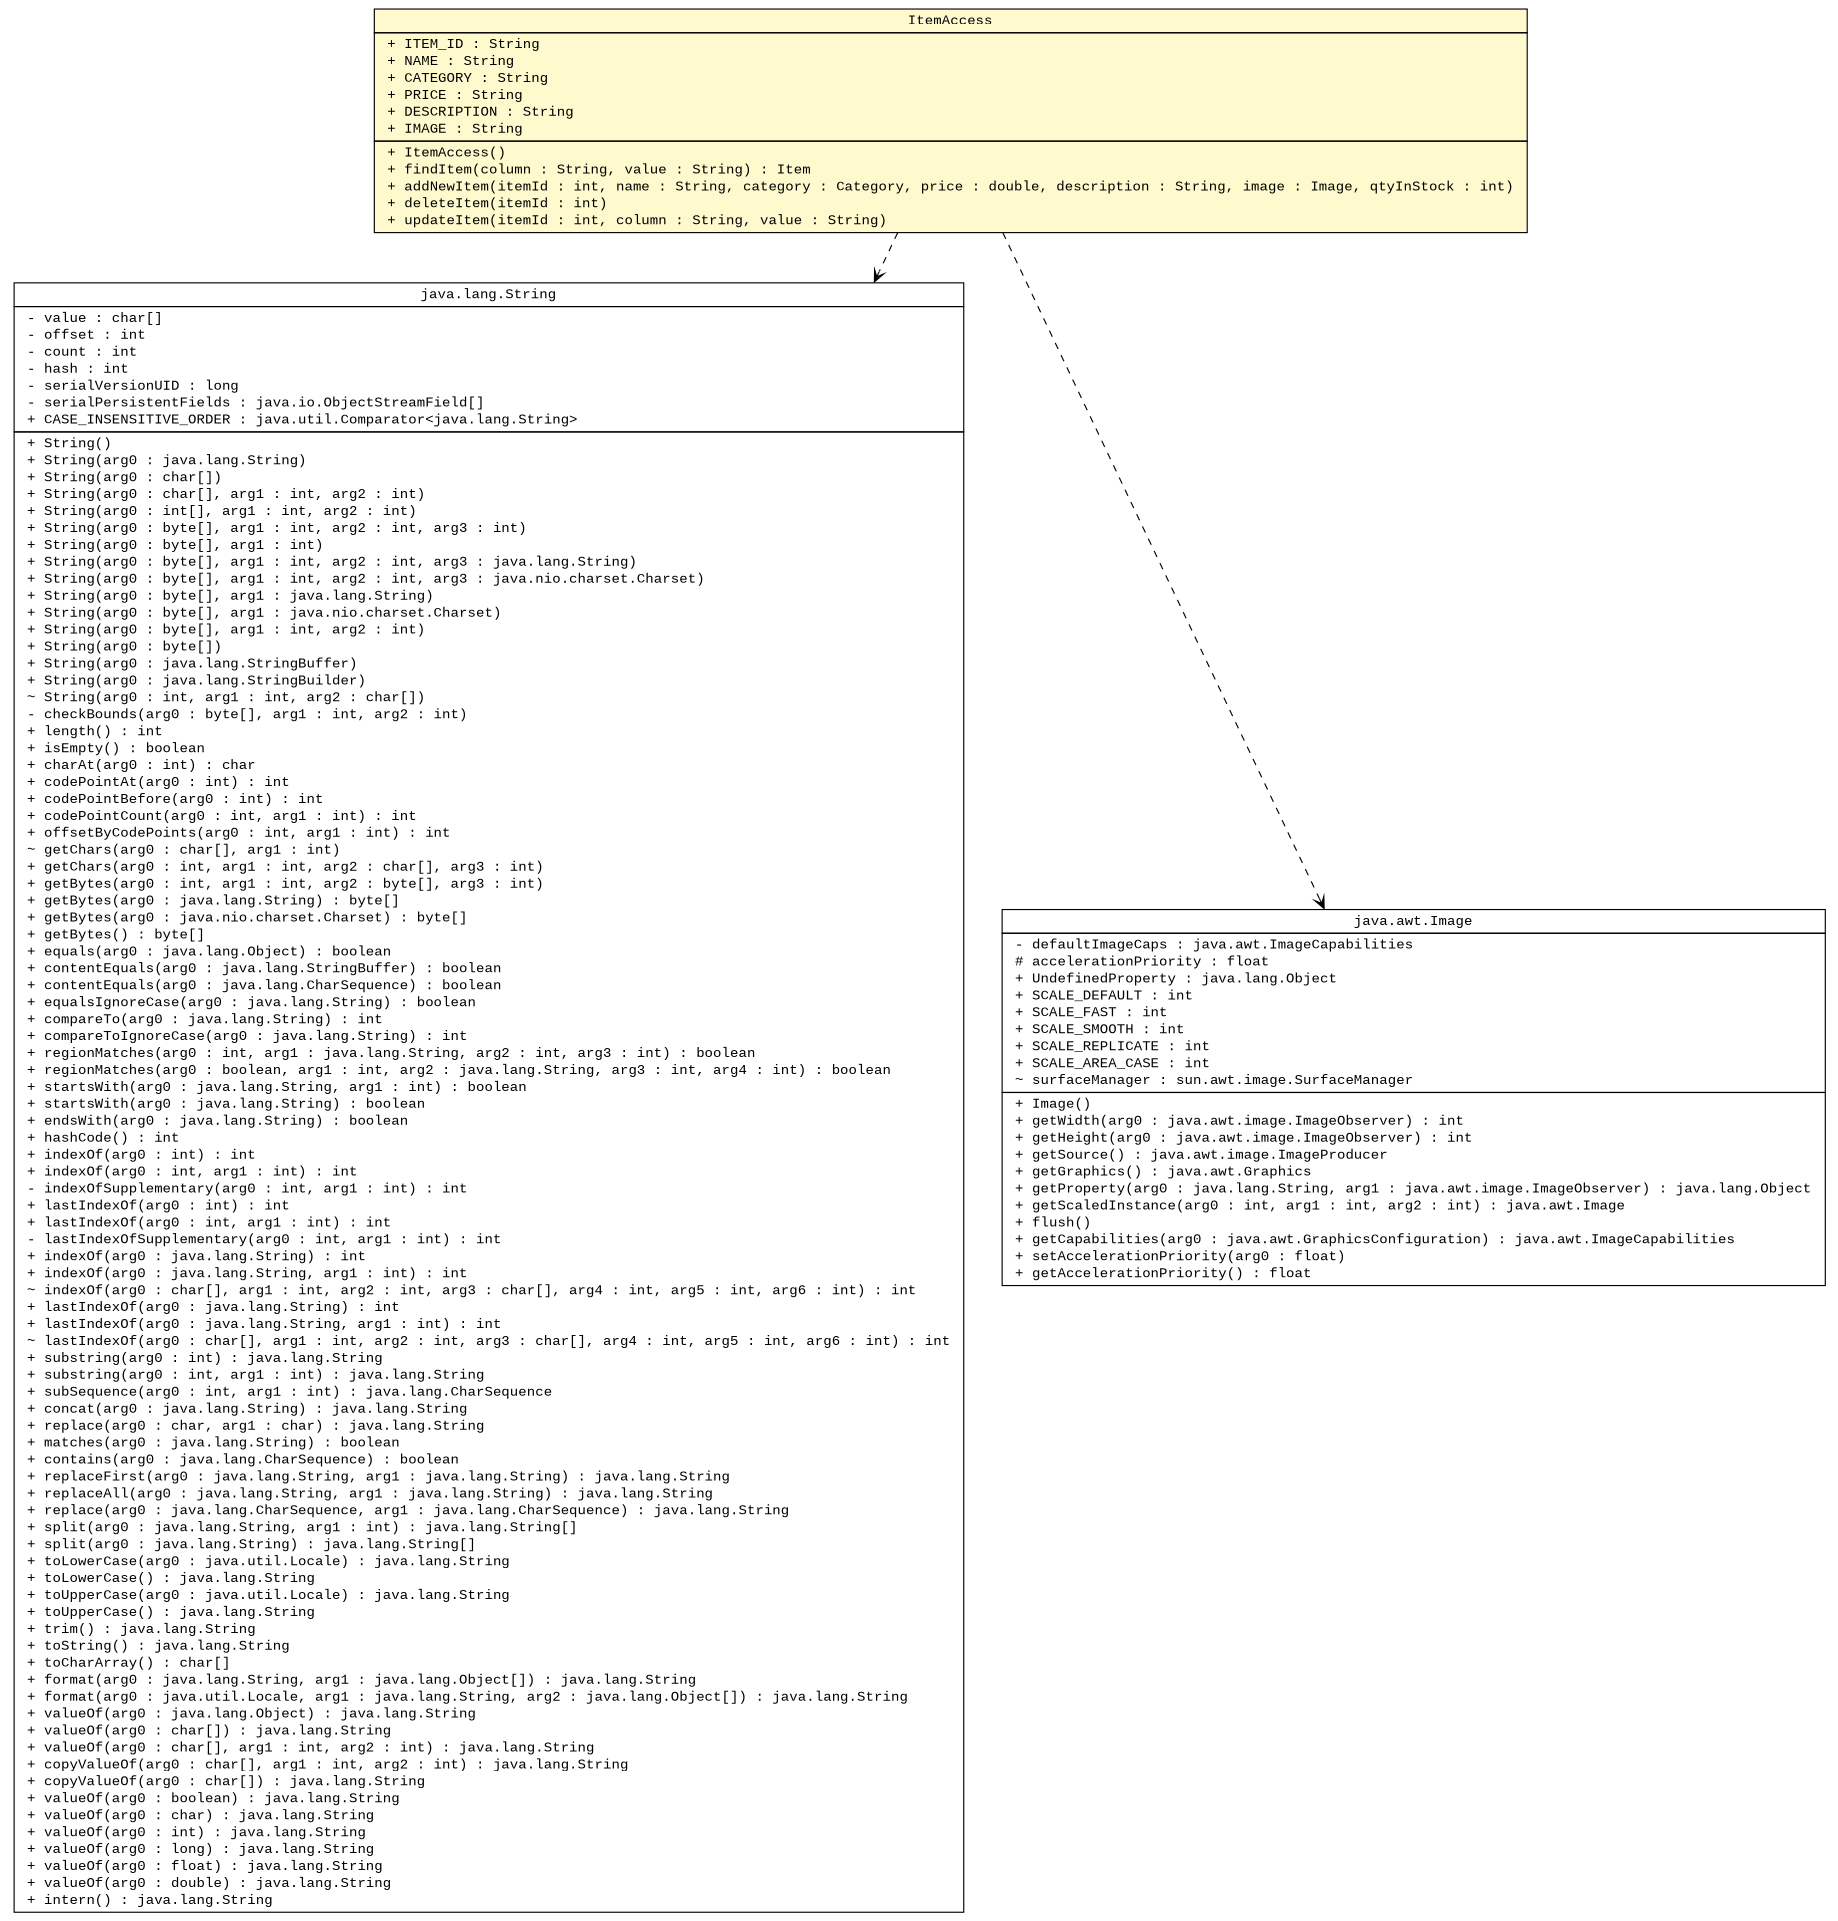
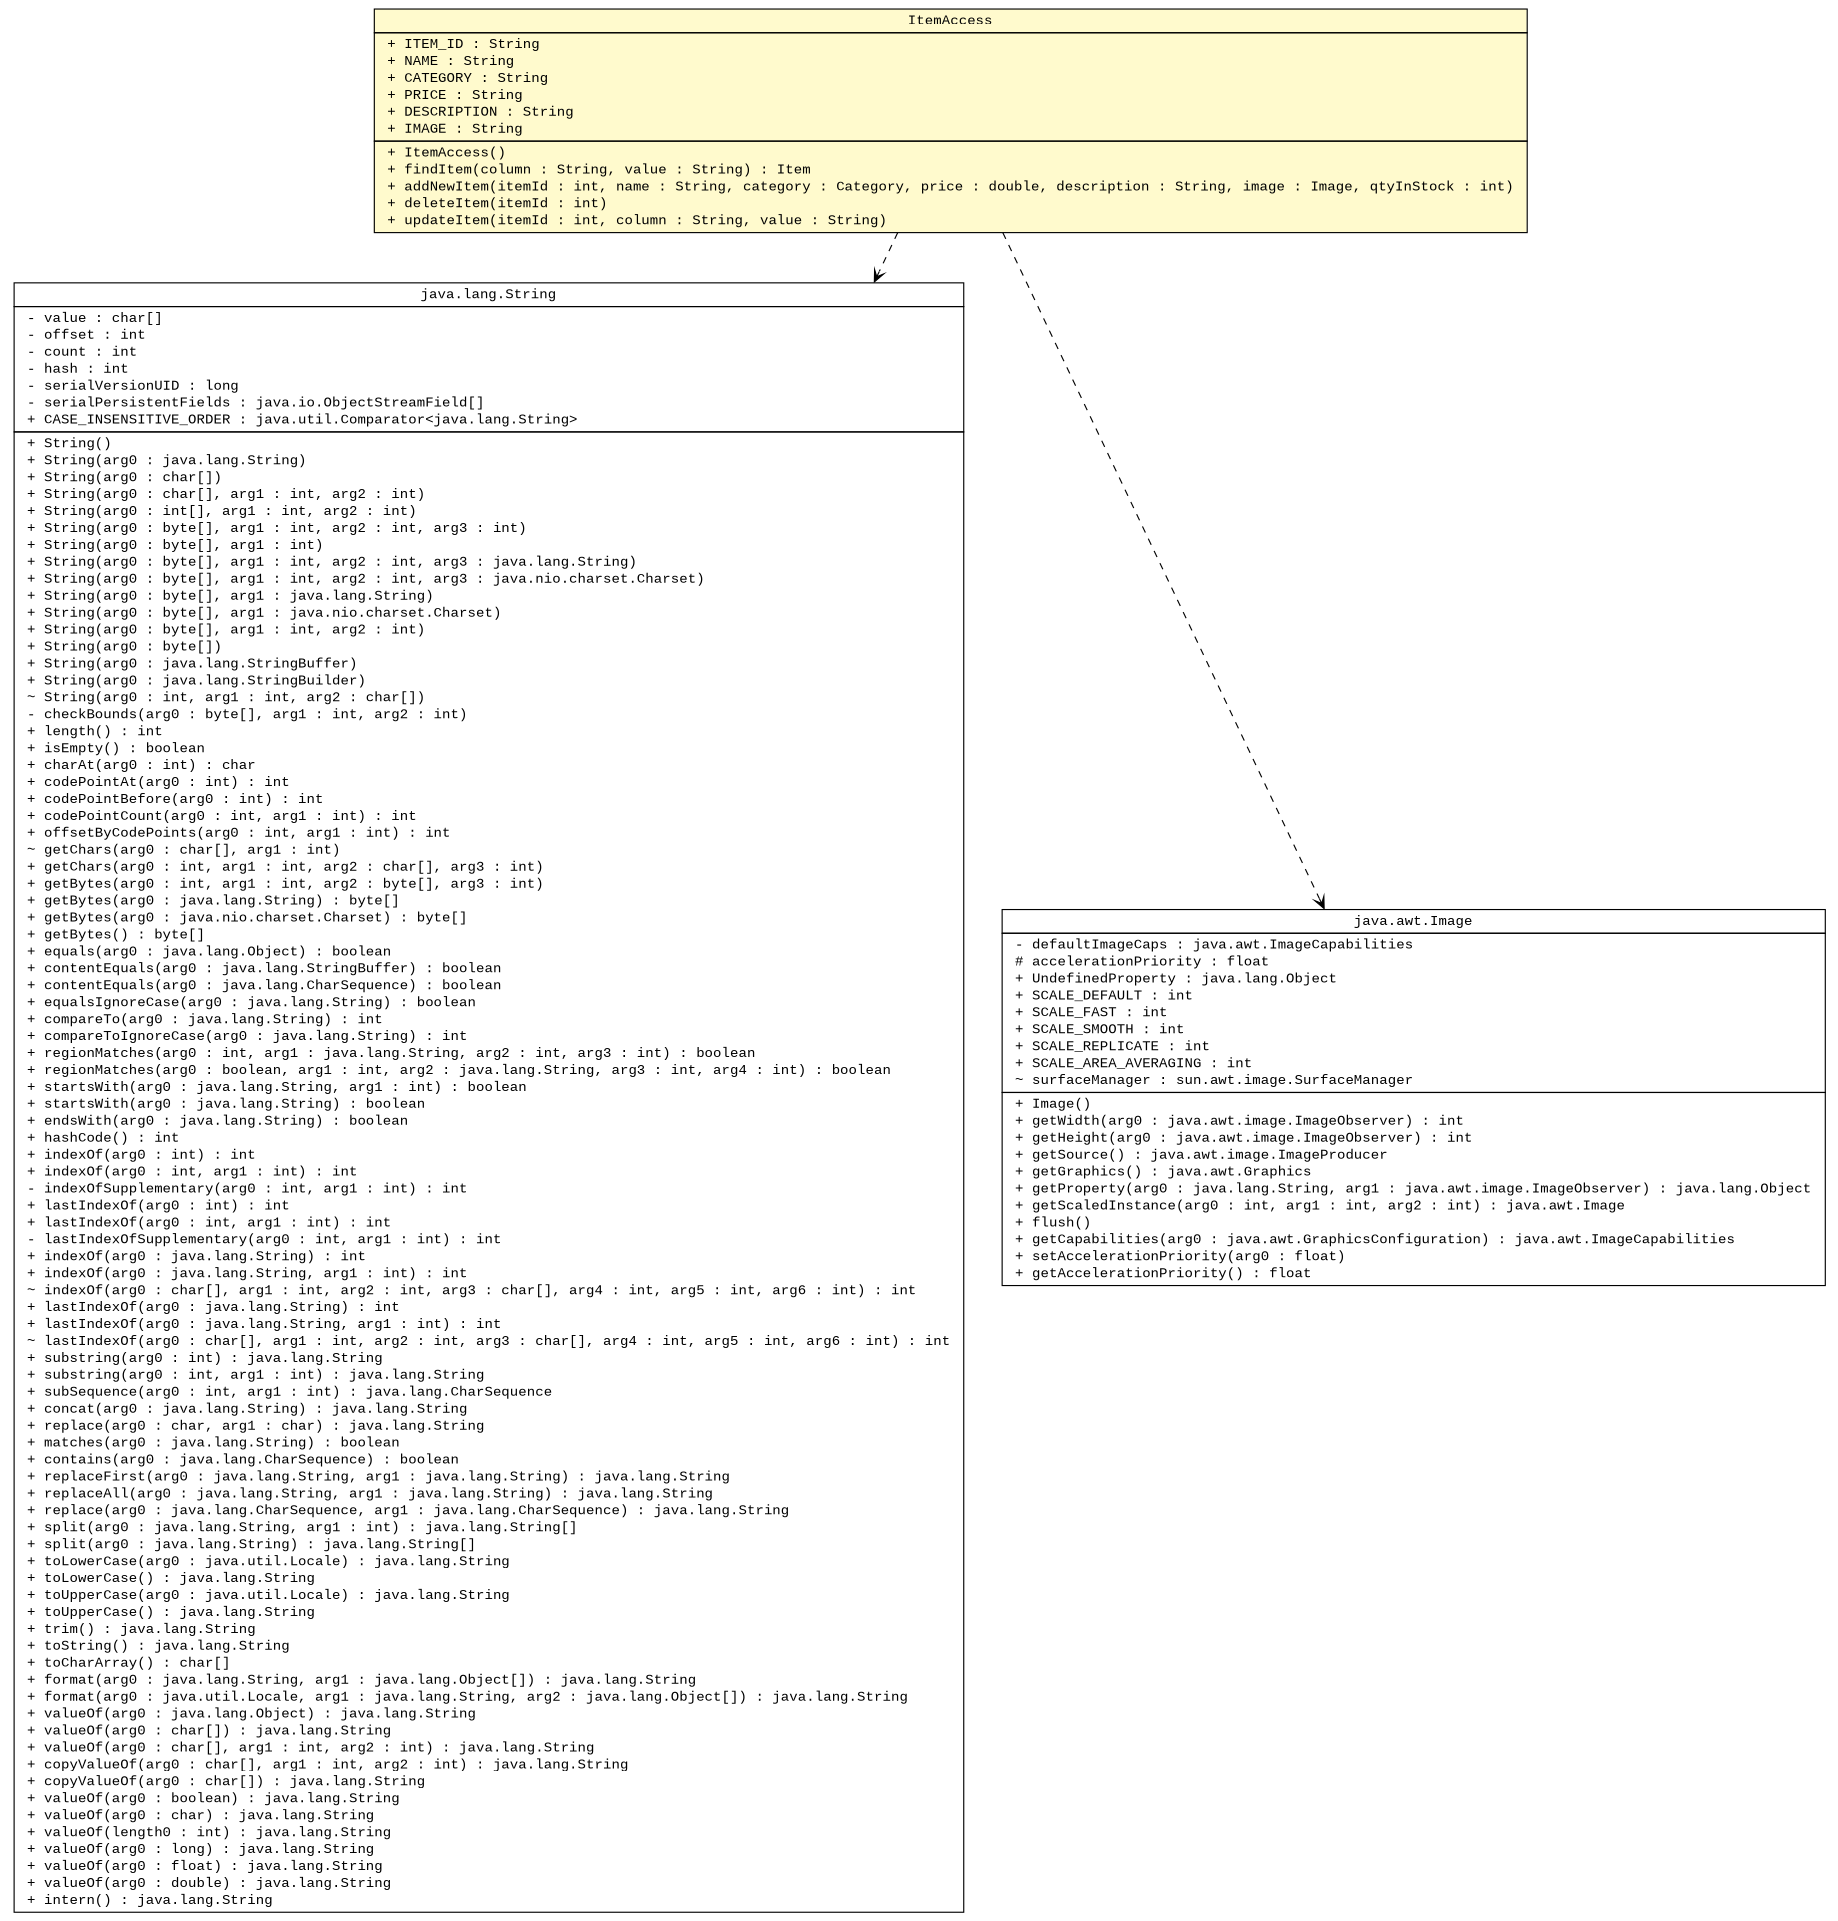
(1113, 1063) -> (1134, 1063)
(197, 1832) -> (209, 1832)
